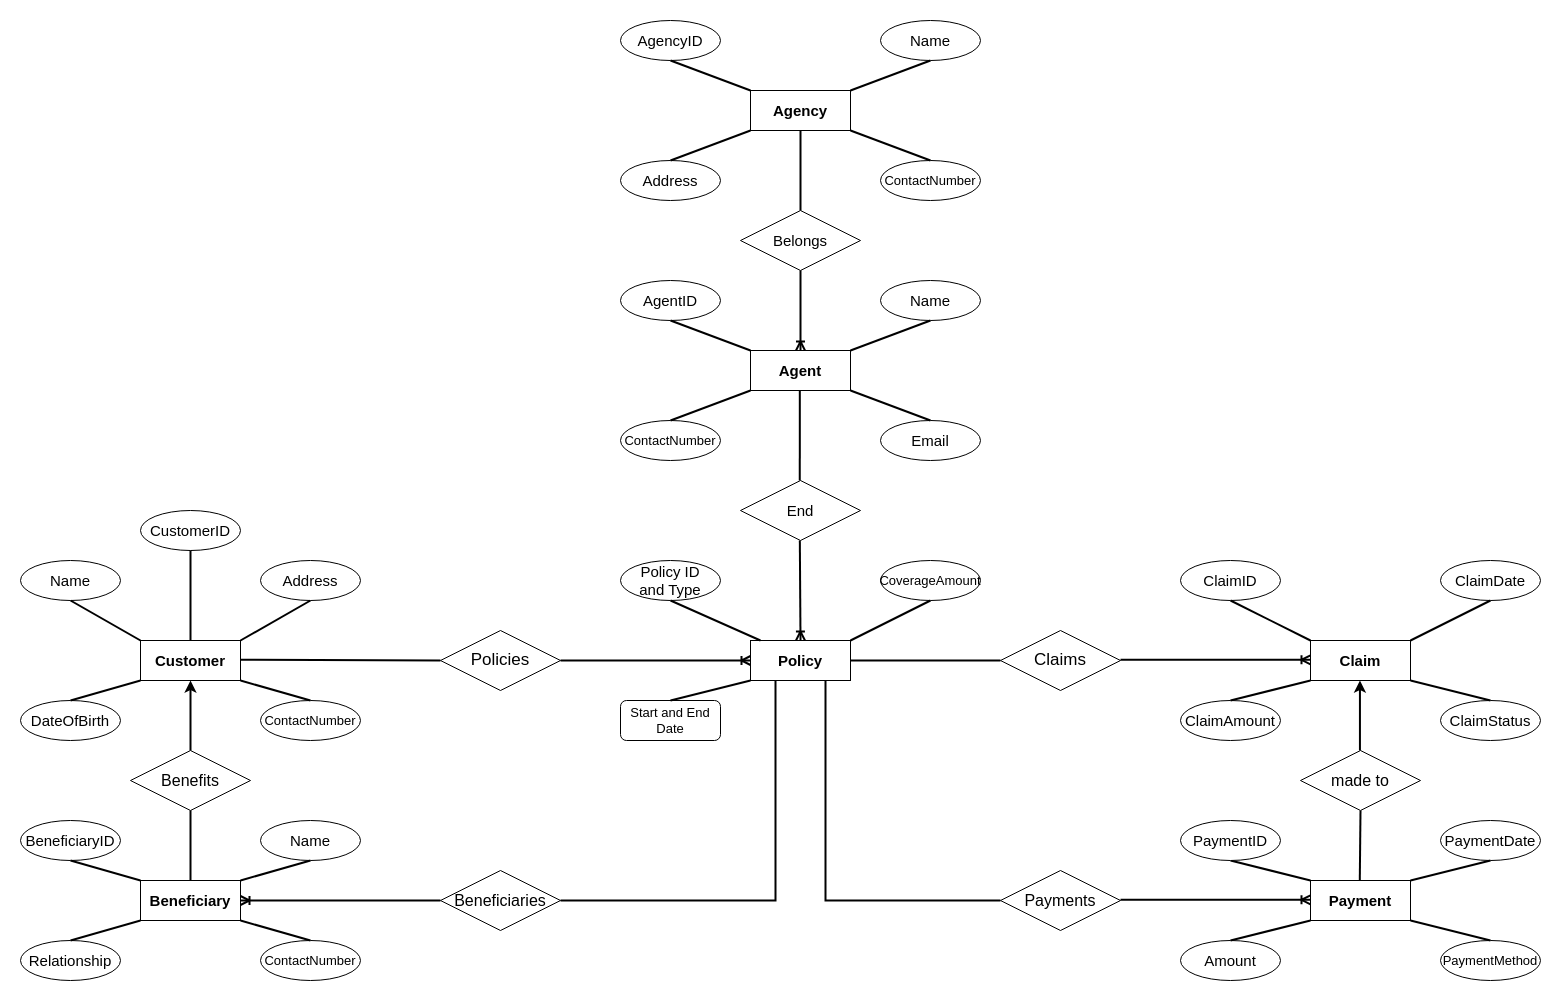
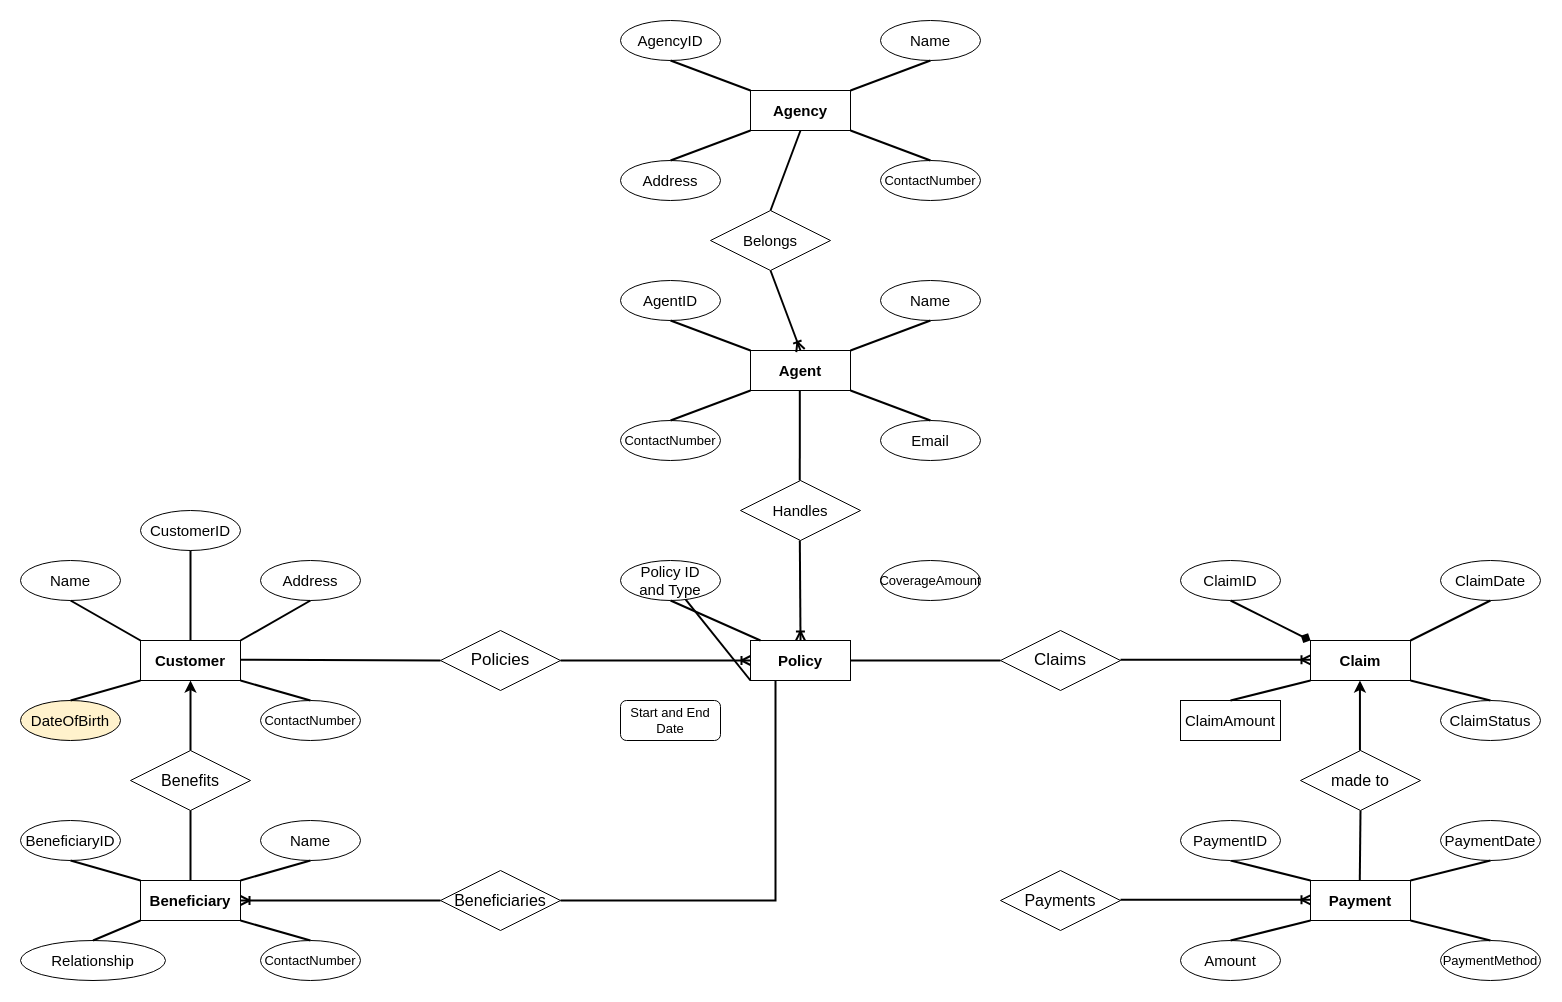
(801, 241) -> (771, 241)
(801, 511) -> (801, 511)
(891, 620) -> none
(1305, 638) -> (1301, 636)
(711, 691) -> (718, 640)
(71, 721) -> (71, 721)
(1231, 721) -> (1231, 721)
(826, 879) -> none
(71, 961) -> (93, 961)
